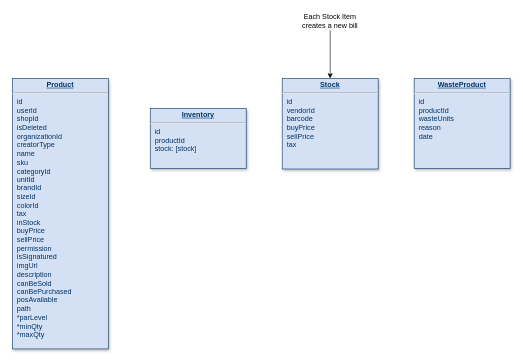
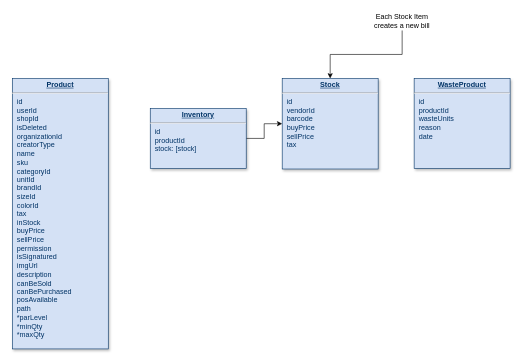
(330, 21) -> (402, 21)
none -> (256, 138)
